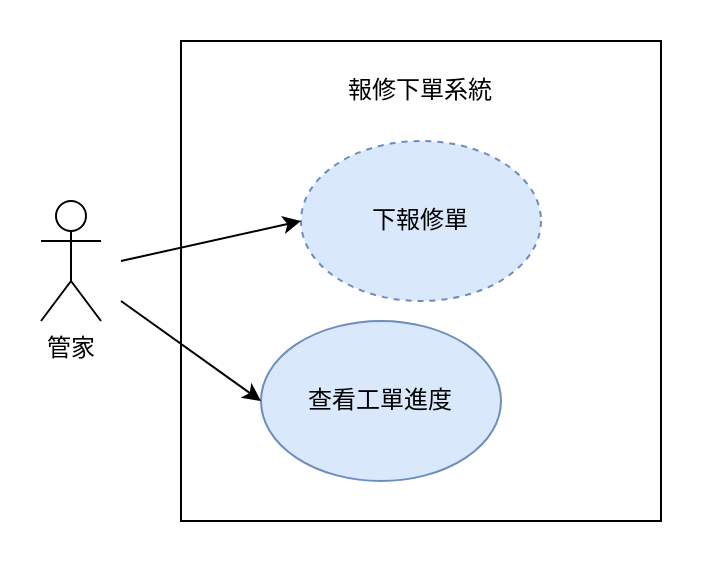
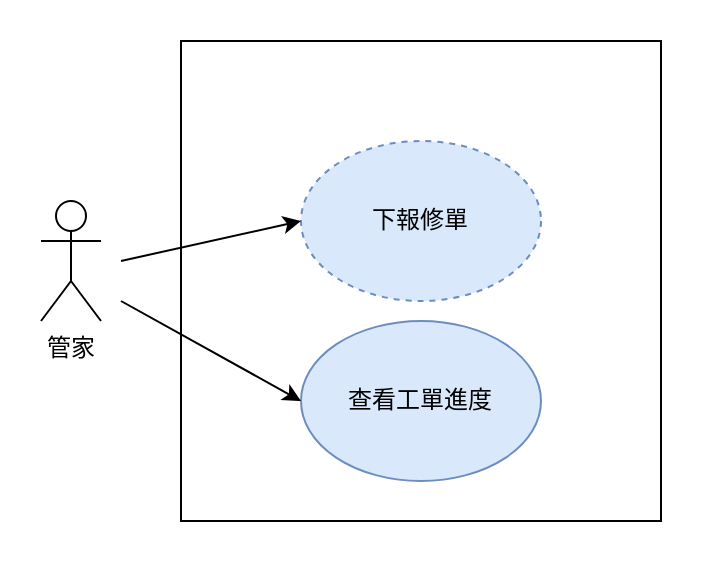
(421, 91) -> none
(381, 401) -> (421, 401)
